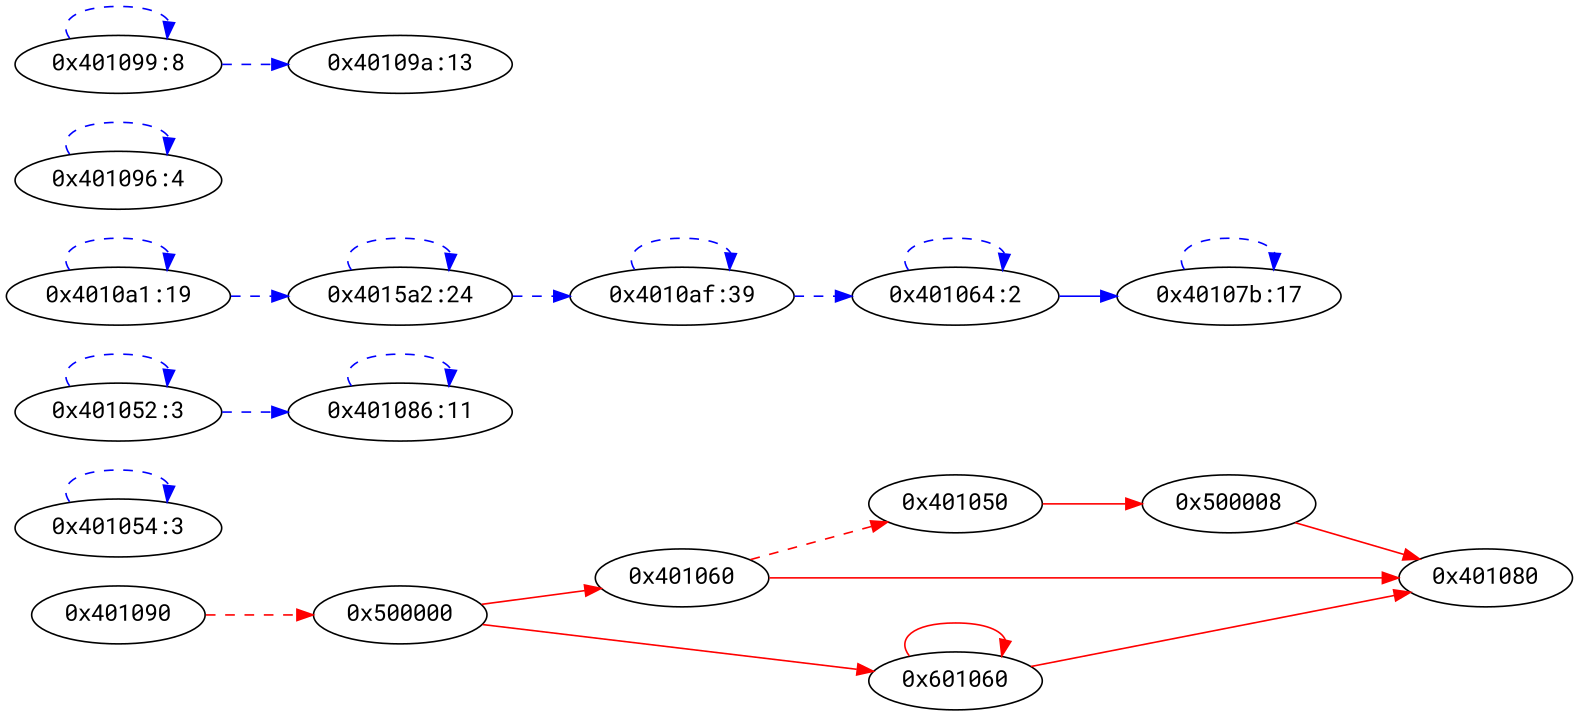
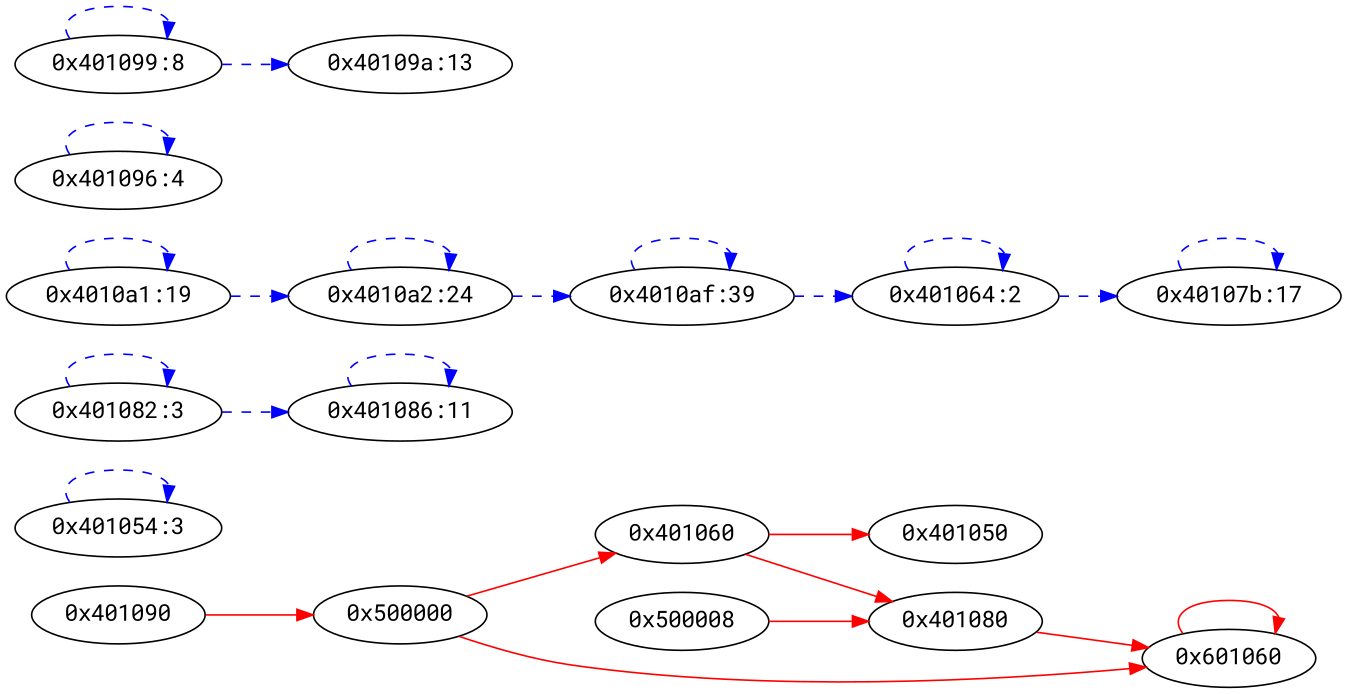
(400, 296) -> (400, 296)
(1080, 296) -> (1080, 296)
(118, 412) -> (118, 412)
(1084, 504) -> none
(811, 543) -> (811, 534)
(251, 615) -> (251, 615)
(1213, 631) -> (1085, 639)
